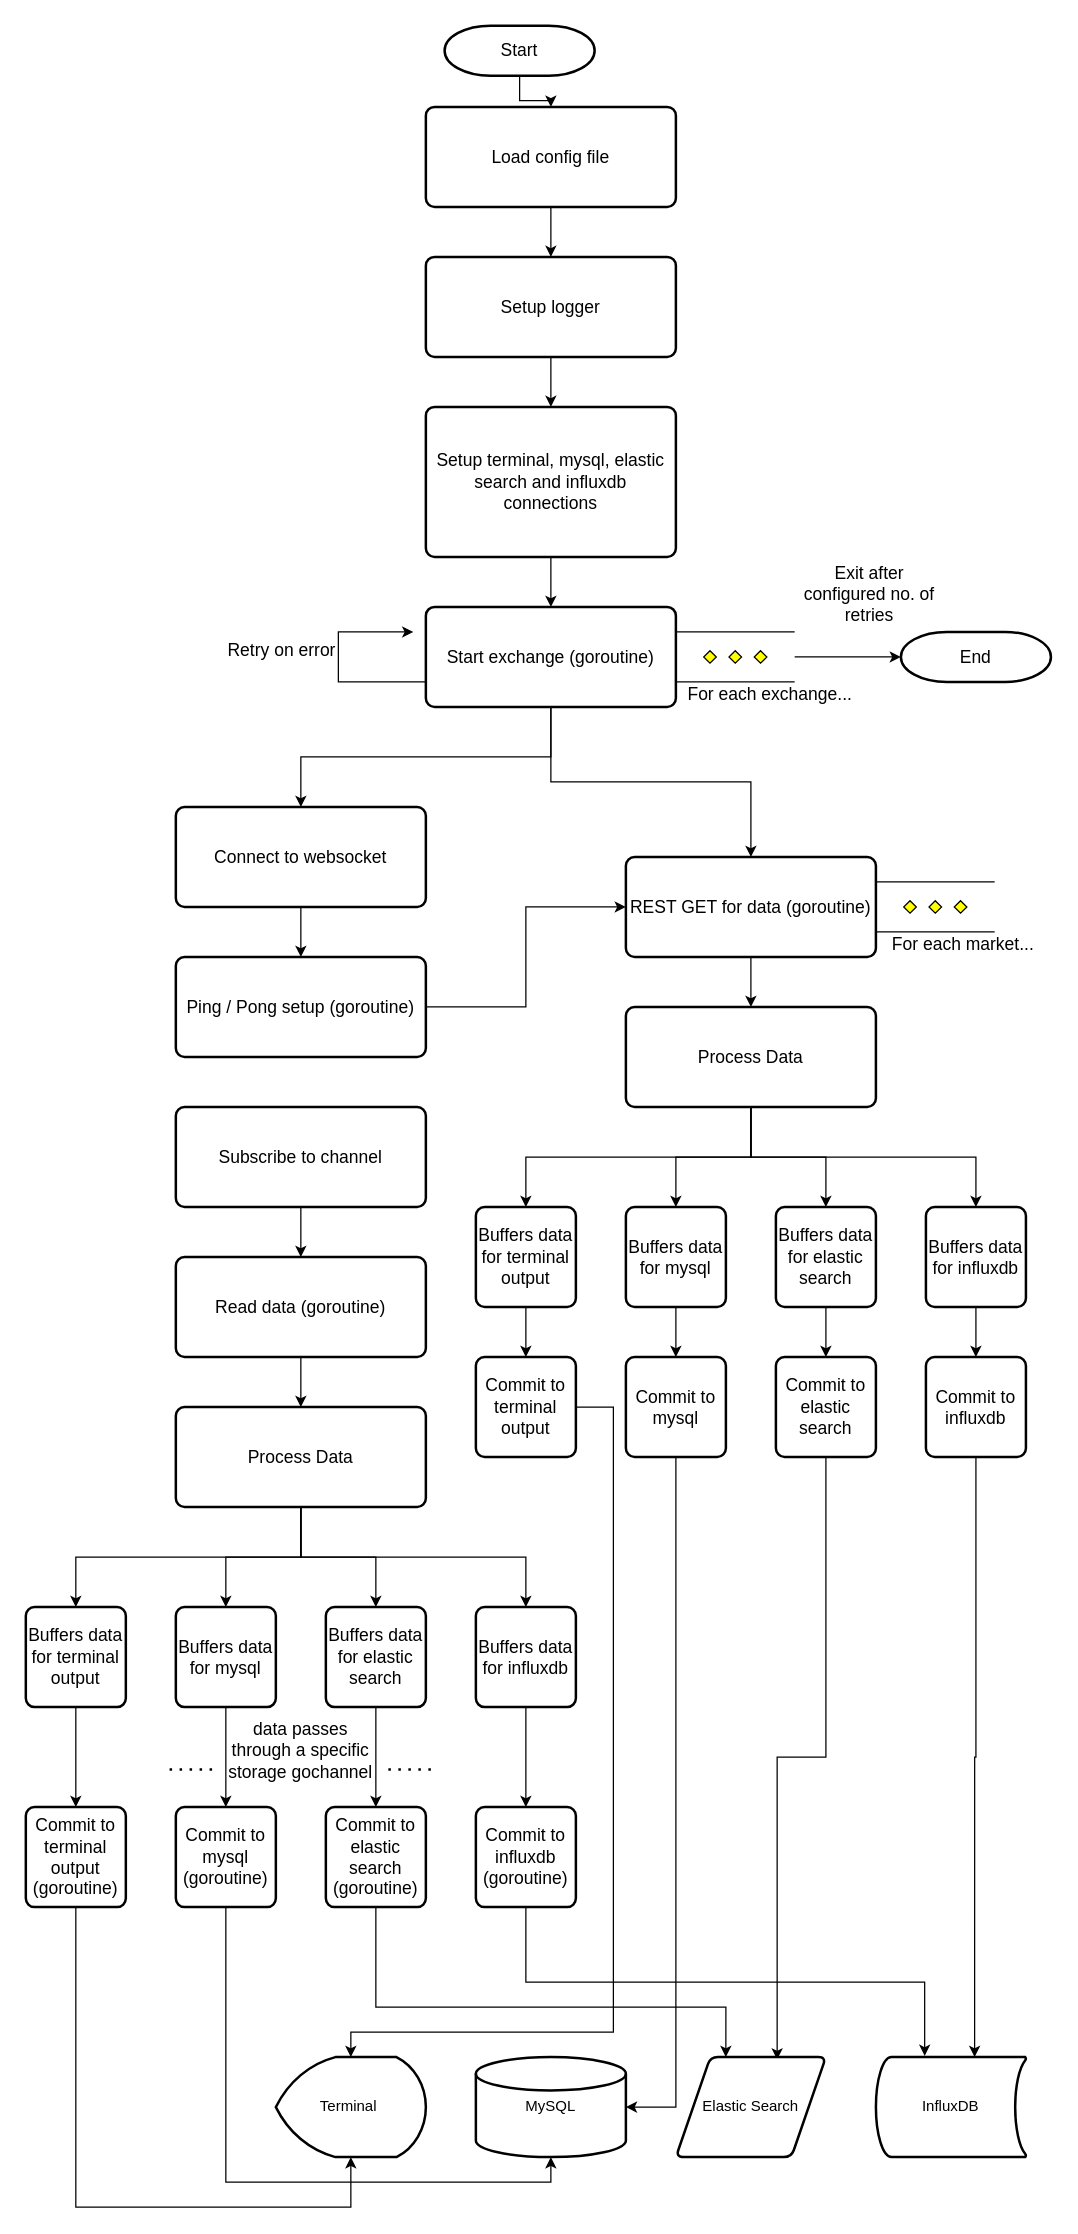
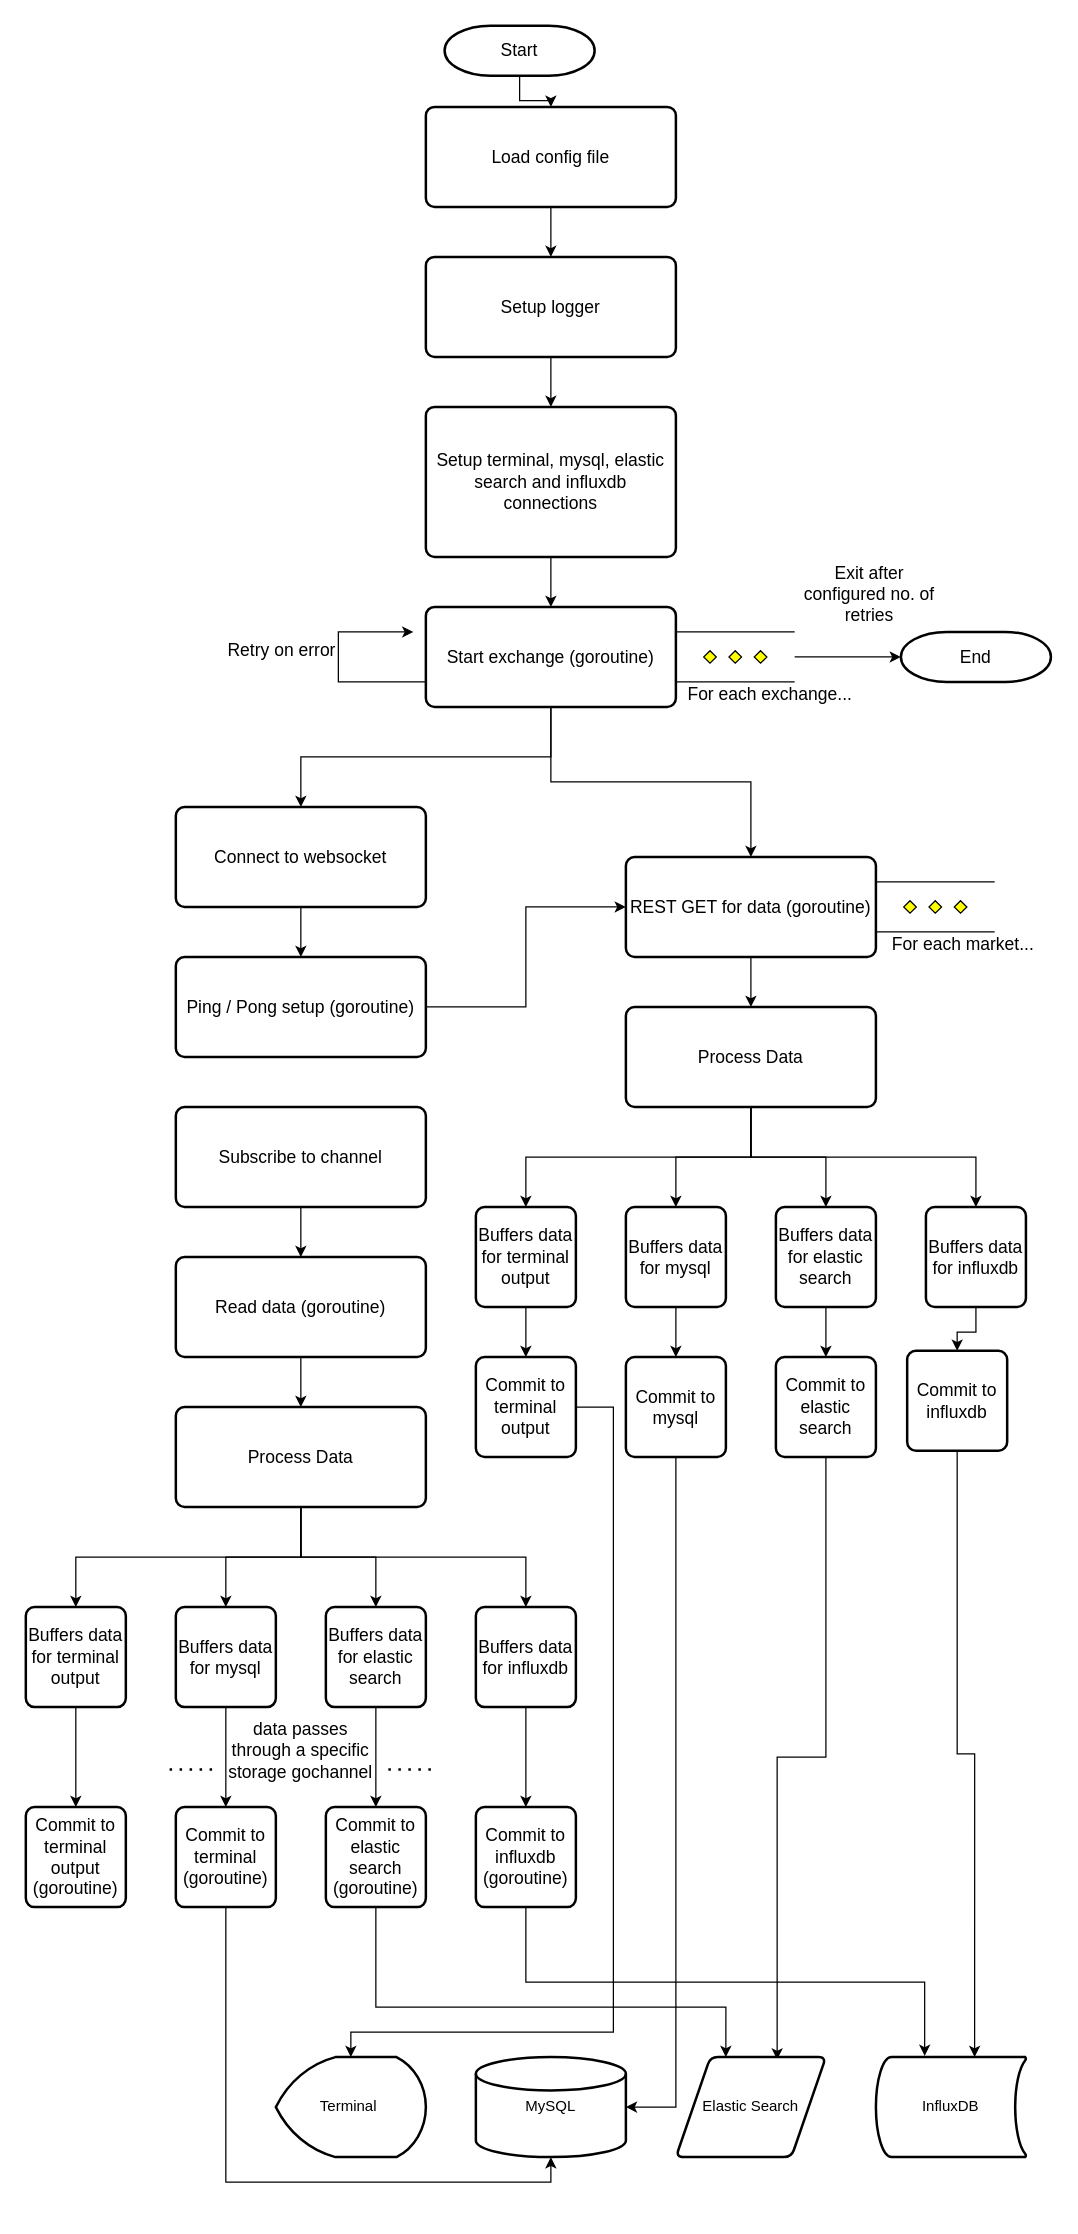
(976, 1407) -> (957, 1401)
(226, 1857) -> (226, 1857)
(84, 2207) -> none
